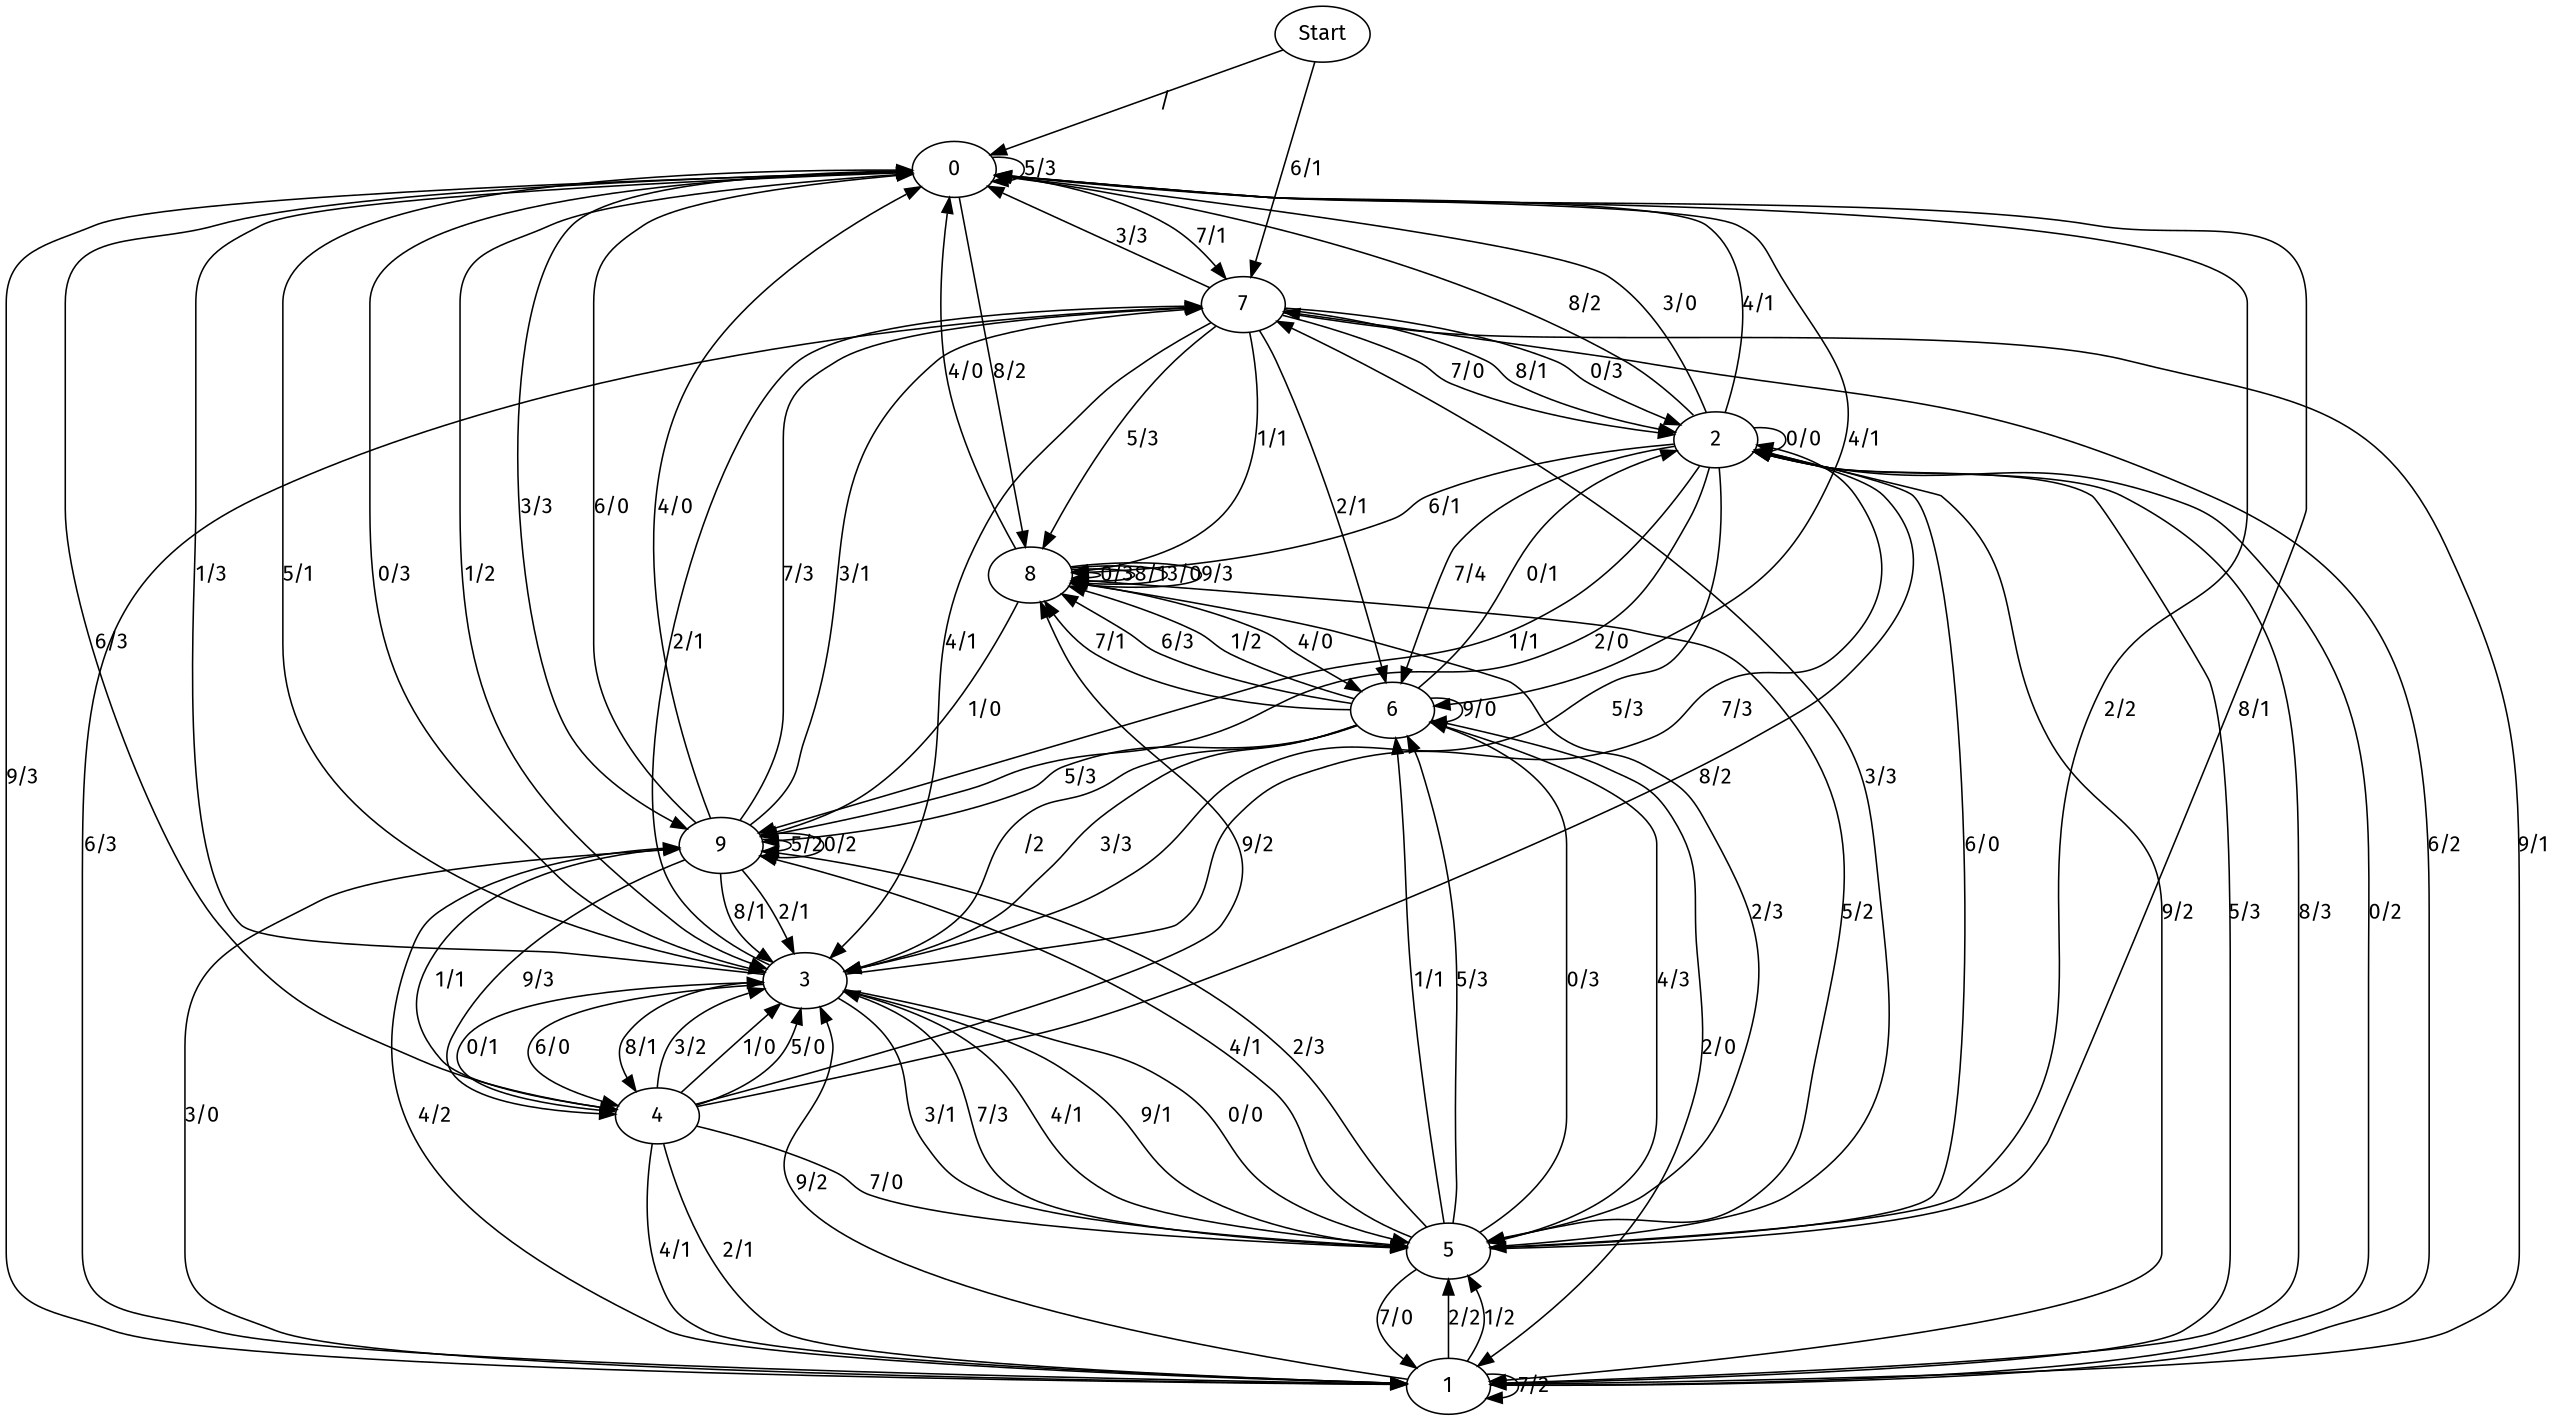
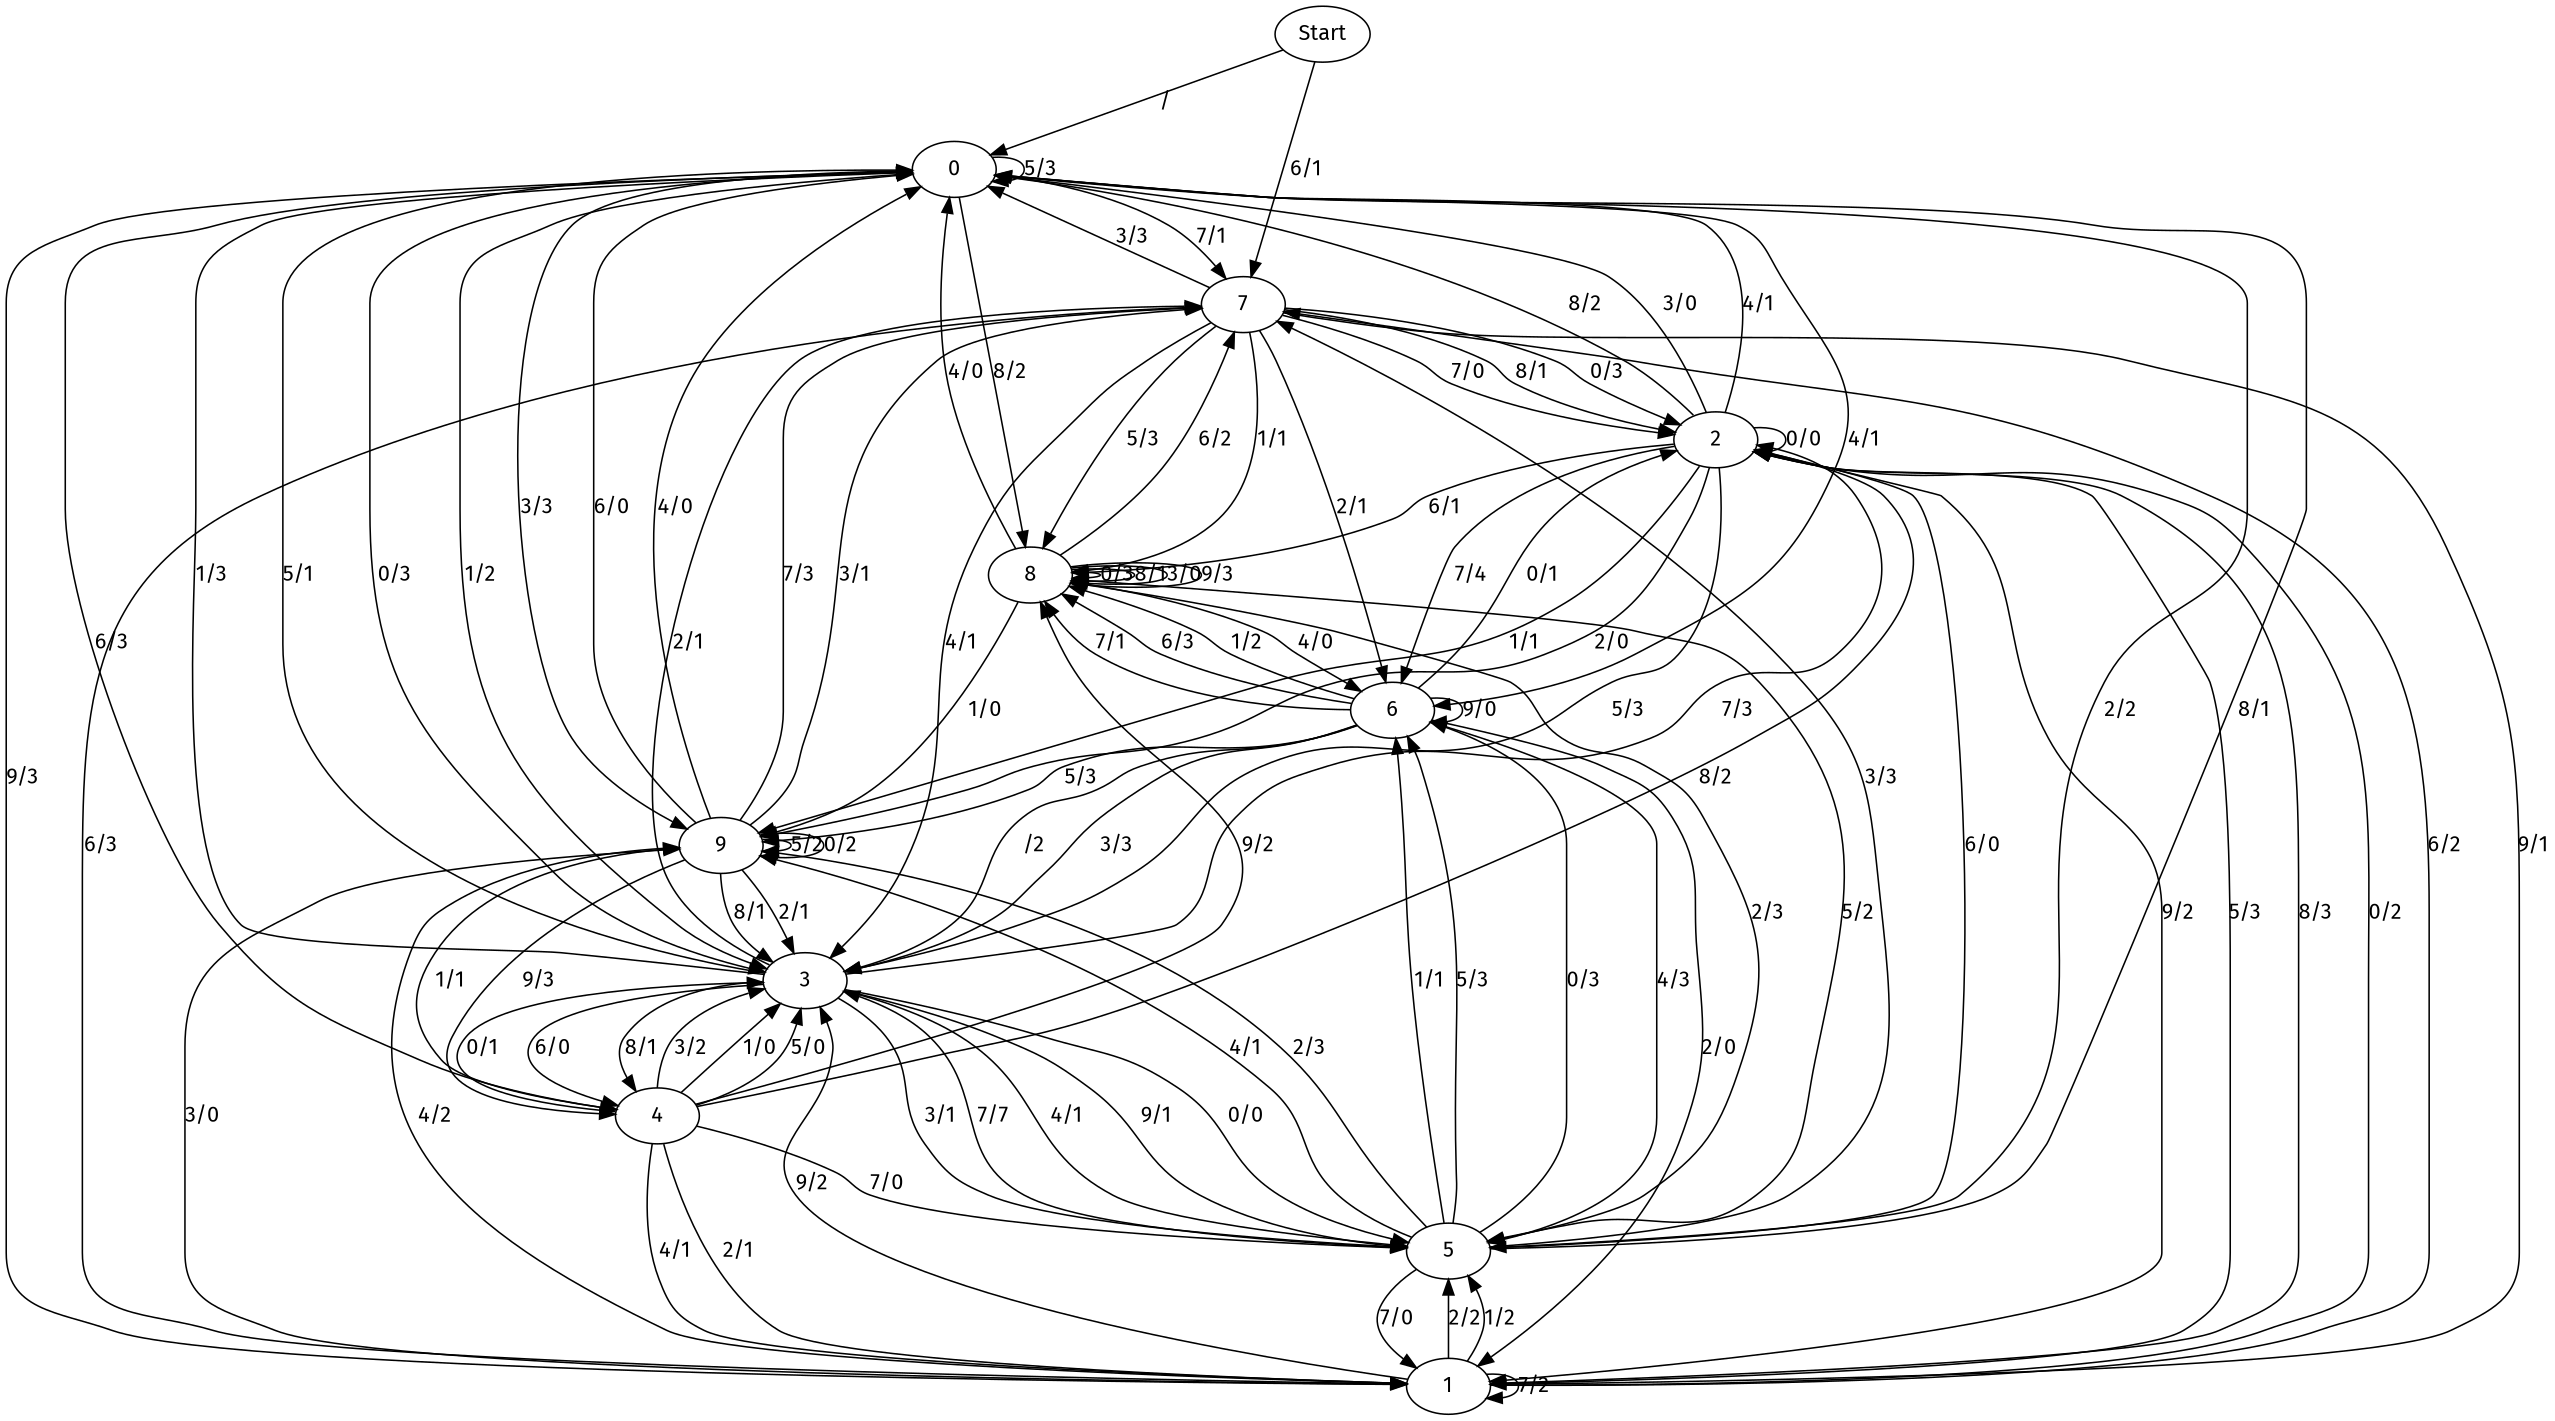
none -> (1164, 466)
(993, 1116) -> (993, 1116)
